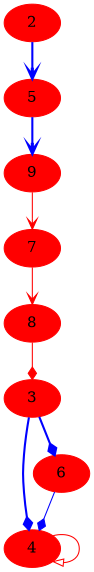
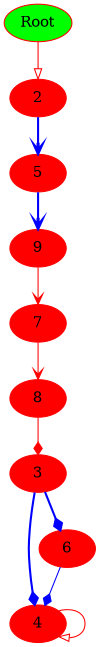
none -> (38, 23)
